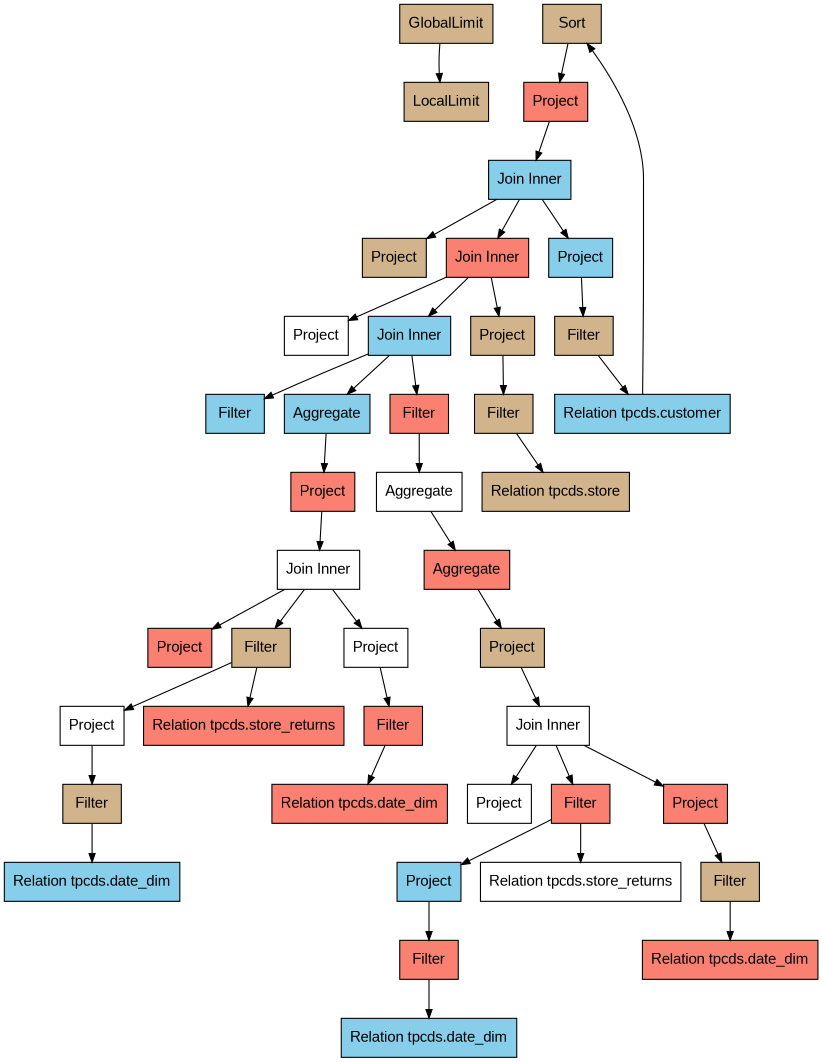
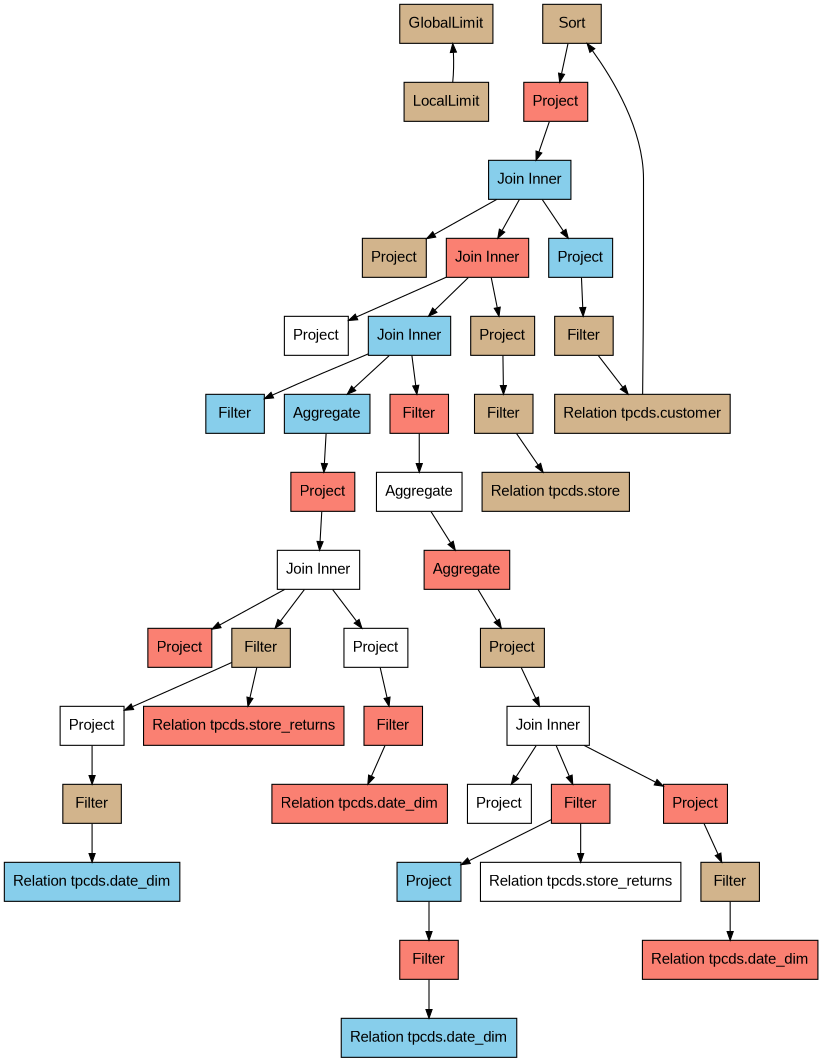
(439, 59) -> (454, 67)
(642, 414) -> (642, 414)
